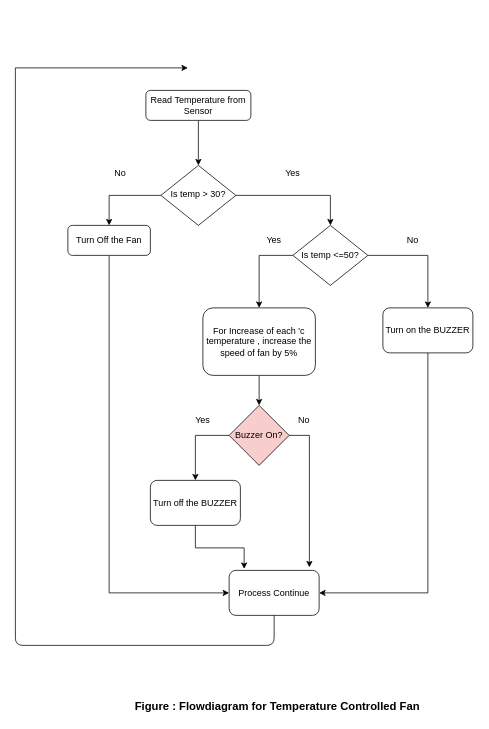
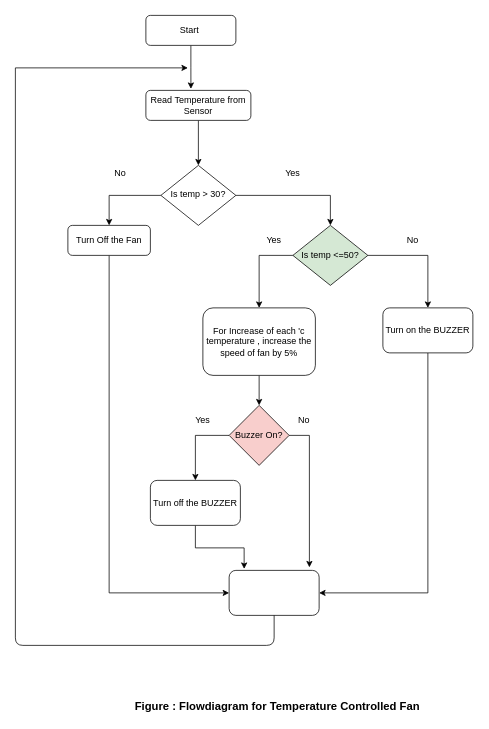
none -> (191, 30)
none -> (191, 82)
(330, 255) -> (330, 255)
(274, 593) -> none
